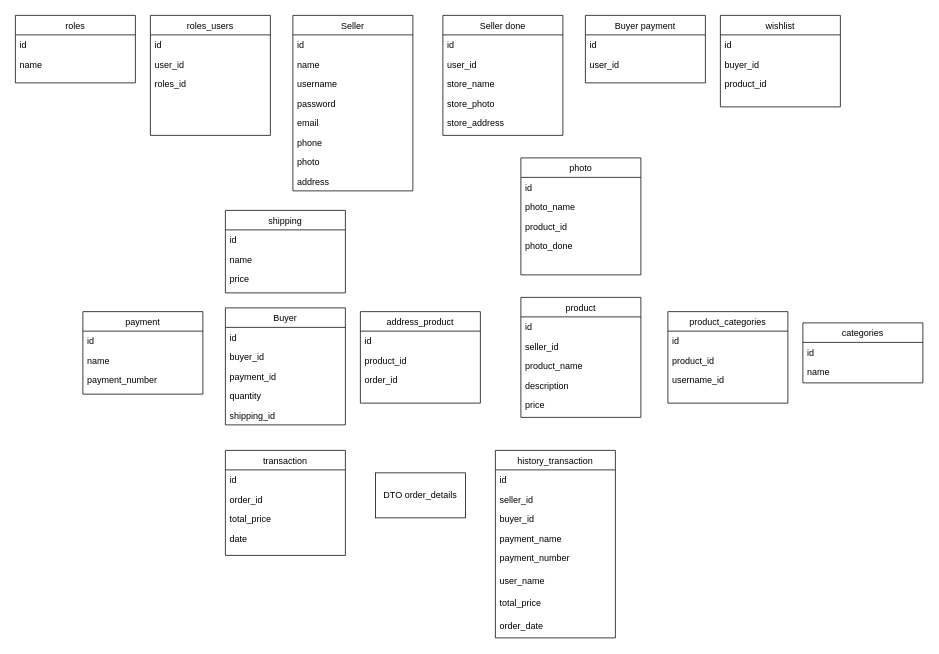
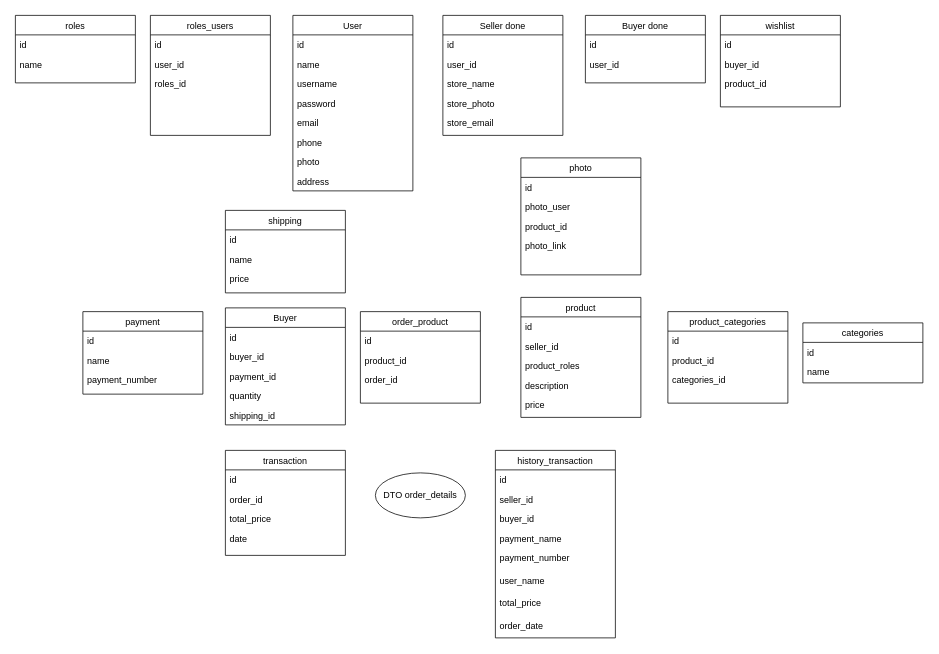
(353, 26) -> (353, 26)
(645, 26) -> (645, 26)
(480, 123) -> (472, 123)
(550, 207) -> (550, 207)
(550, 246) -> (548, 246)
(420, 322) -> (420, 322)
(555, 366) -> (557, 366)
(699, 380) -> (702, 380)
(420, 495) -> (420, 495)
